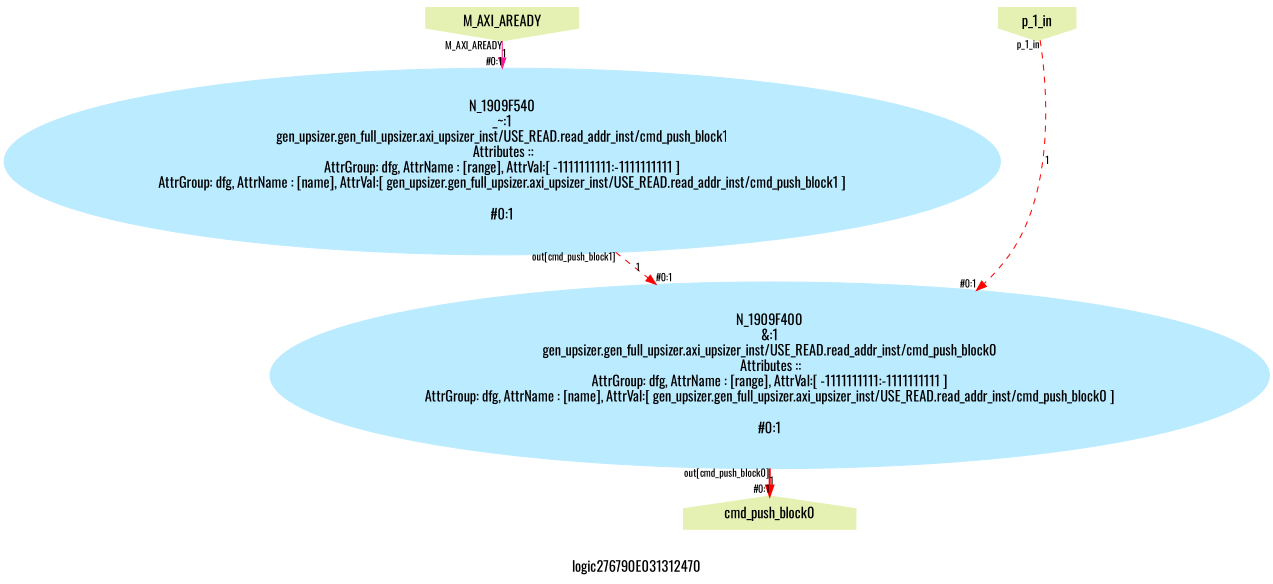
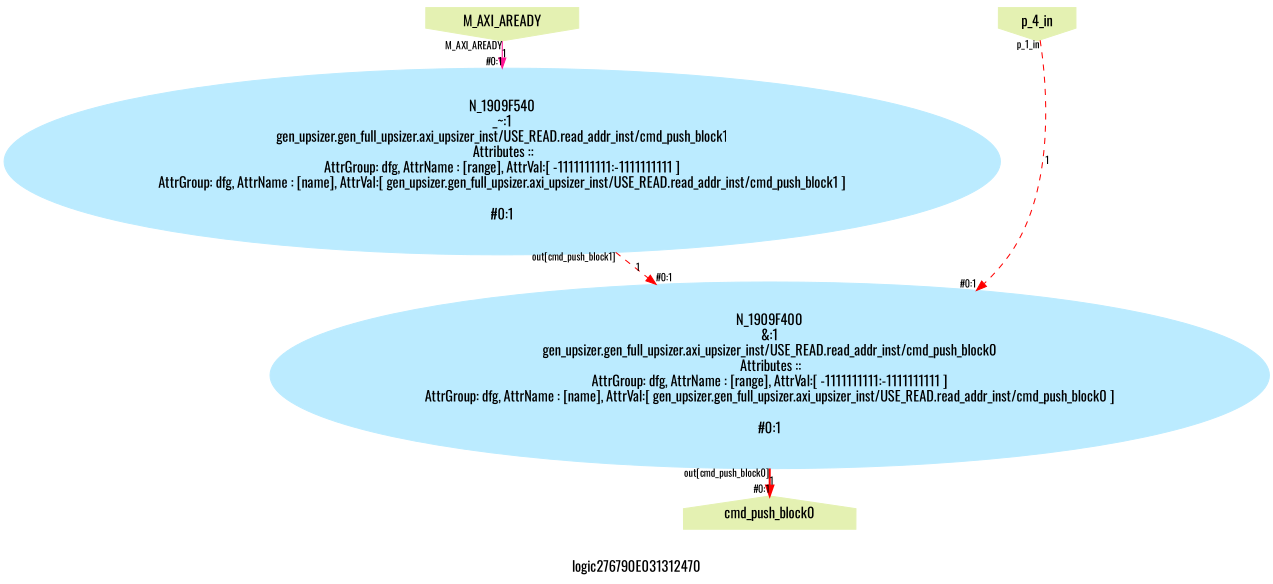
(1037, 22) -> (1037, 22)
